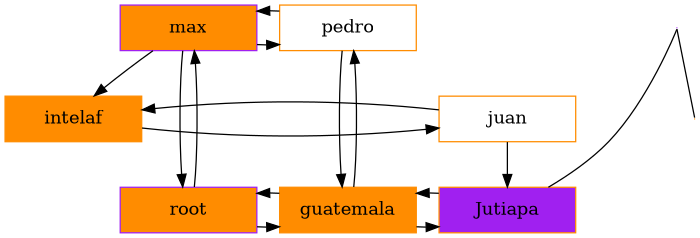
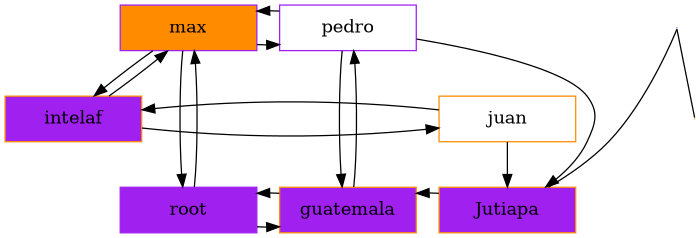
(348, 28) -> (348, 28)
none -> (134, 78)
(73, 119) -> (73, 119)
(189, 210) -> (189, 210)
(348, 210) -> (348, 210)
(421, 227) -> (552, 74)
